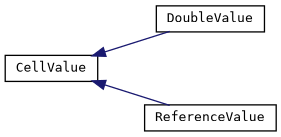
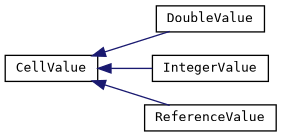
none -> (210, 68)
